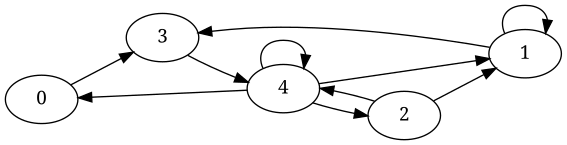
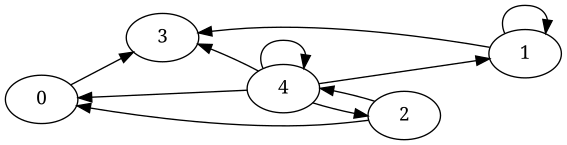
(211, 67) -> (235, 59)
(459, 88) -> (229, 124)
